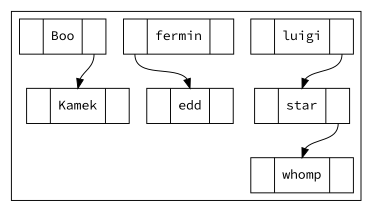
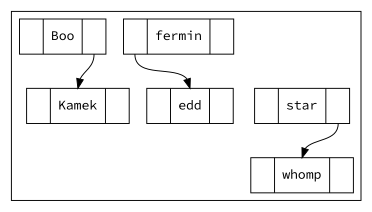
(302, 37) -> none
